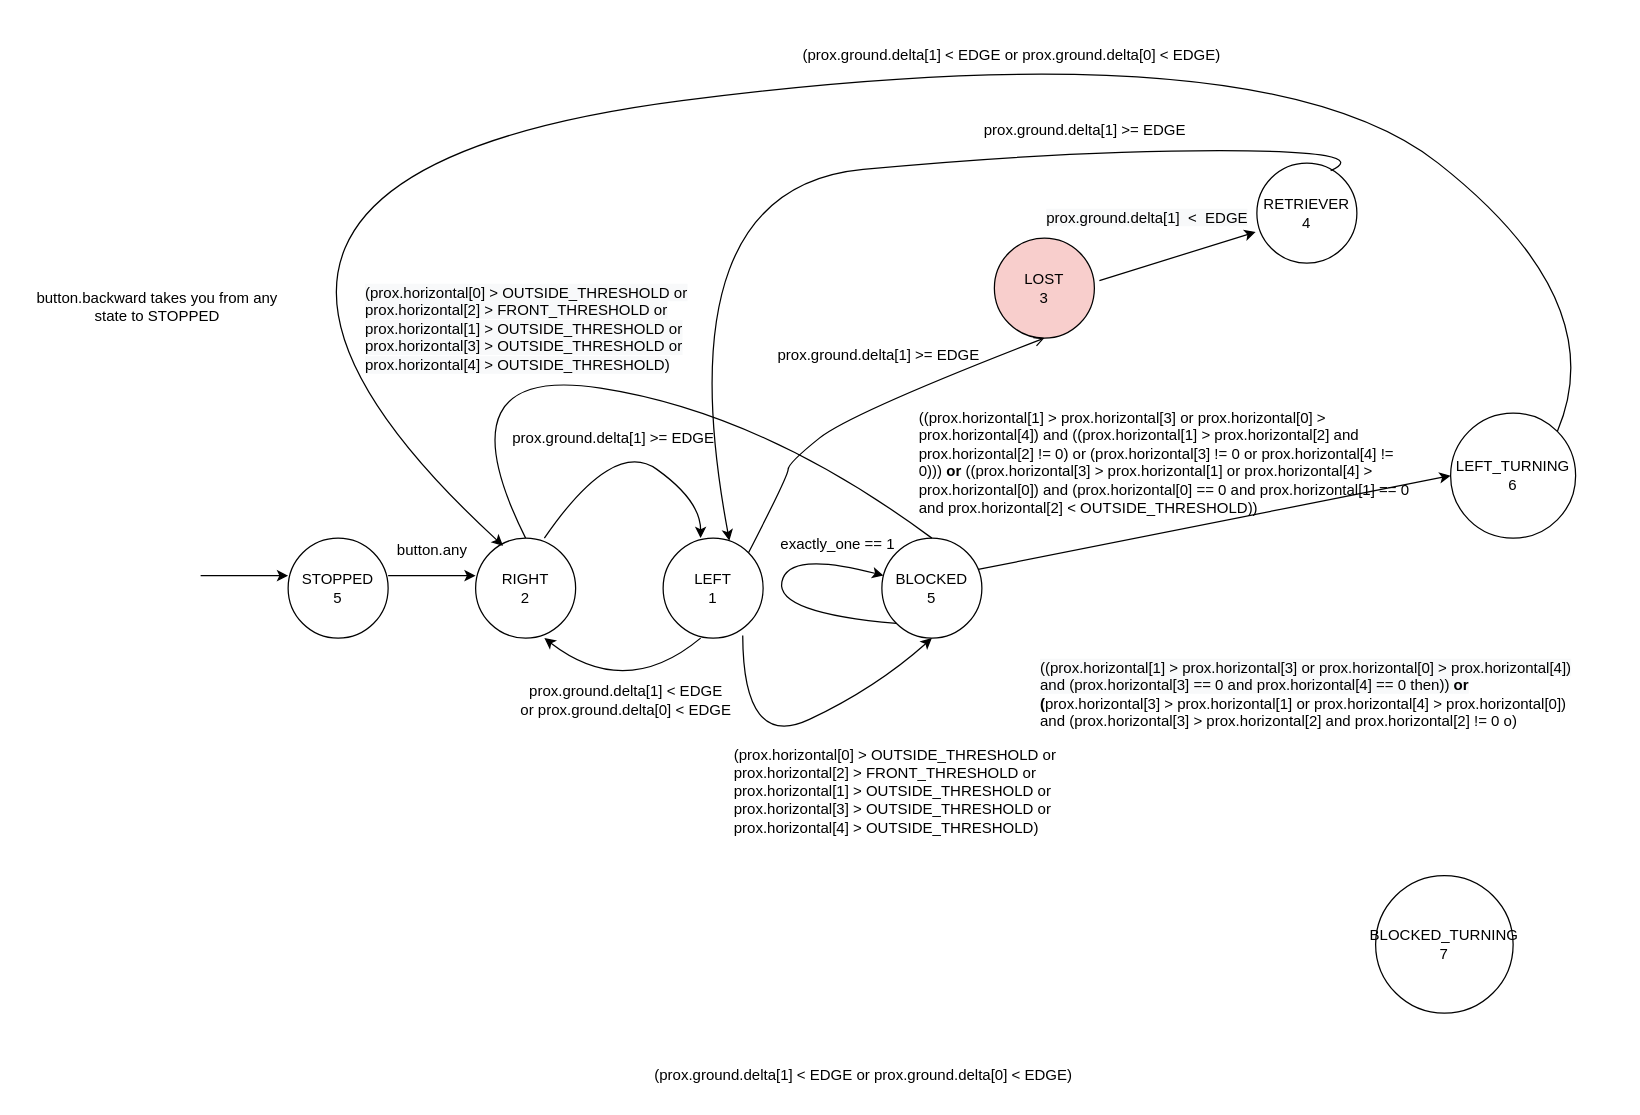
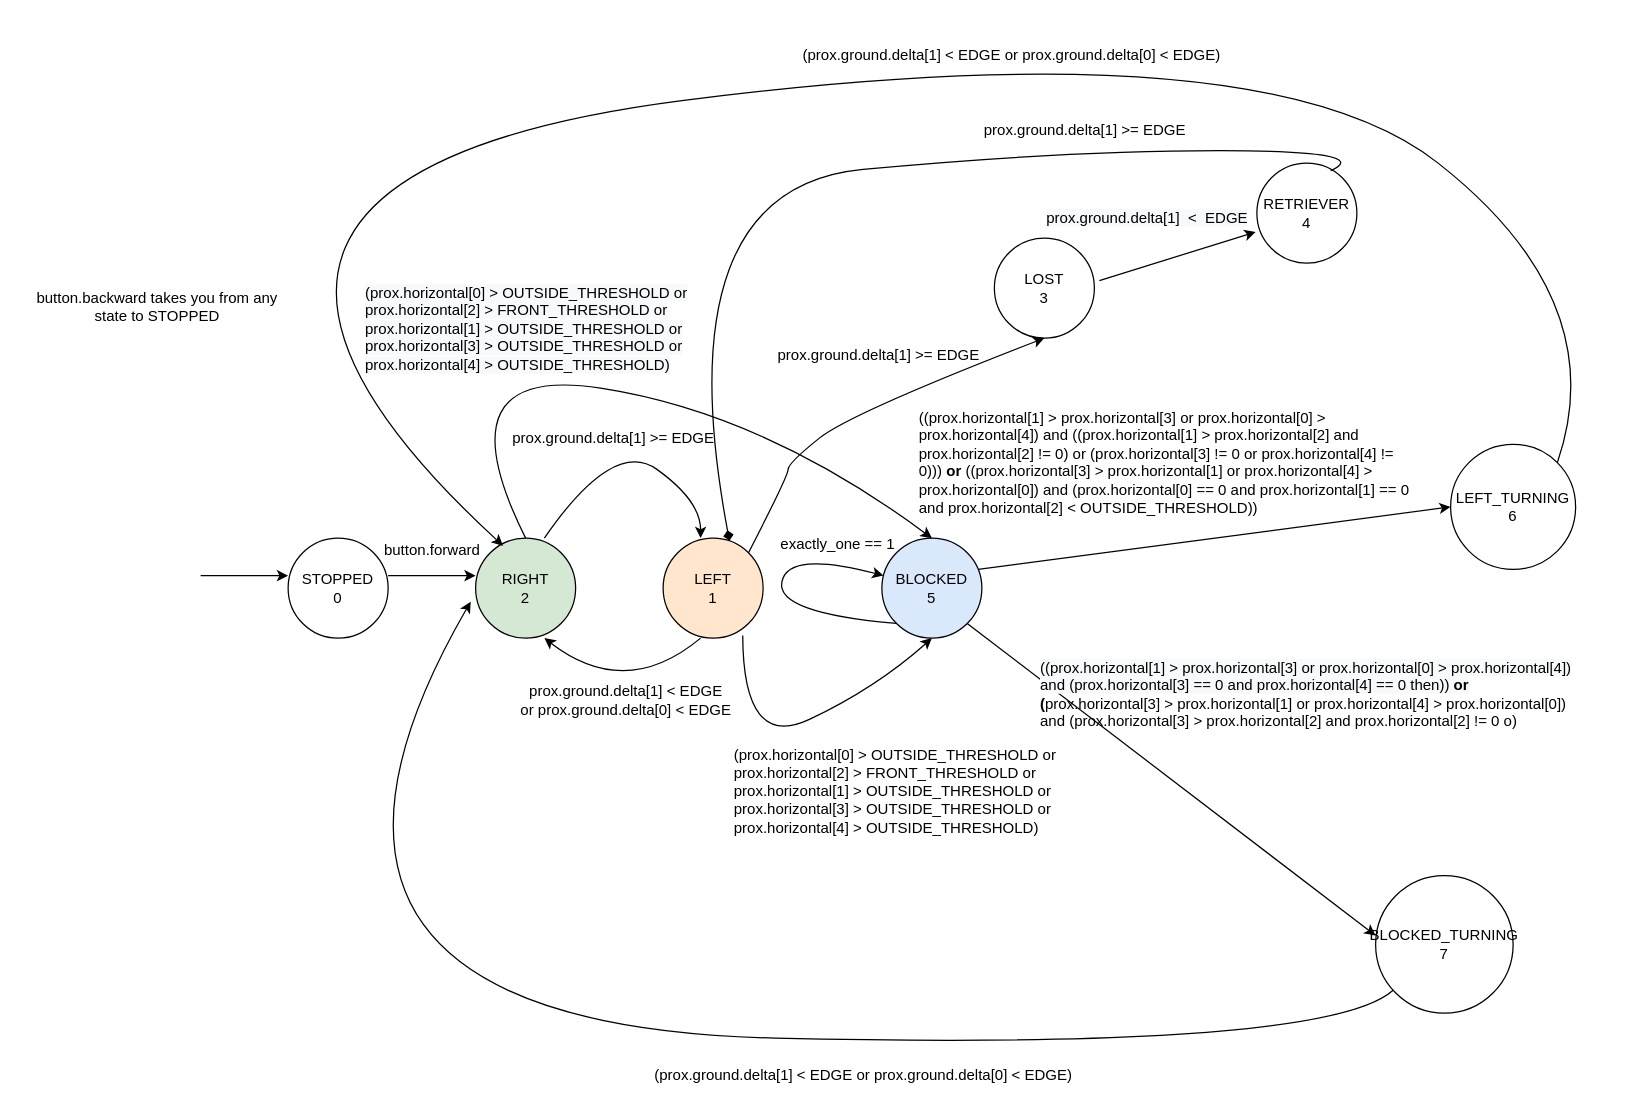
(1044, 288) -> (1044, 288)
(1037, 341) -> (1035, 342)
(1513, 476) -> (1513, 507)
(728, 531) -> (727, 530)
(926, 534) -> (924, 532)
(433, 551) -> (433, 551)
(338, 588) -> (338, 588)
(526, 588) -> (526, 588)
(713, 588) -> (713, 588)
(932, 588) -> (932, 588)
none -> (1213, 811)
none -> (729, 1035)
